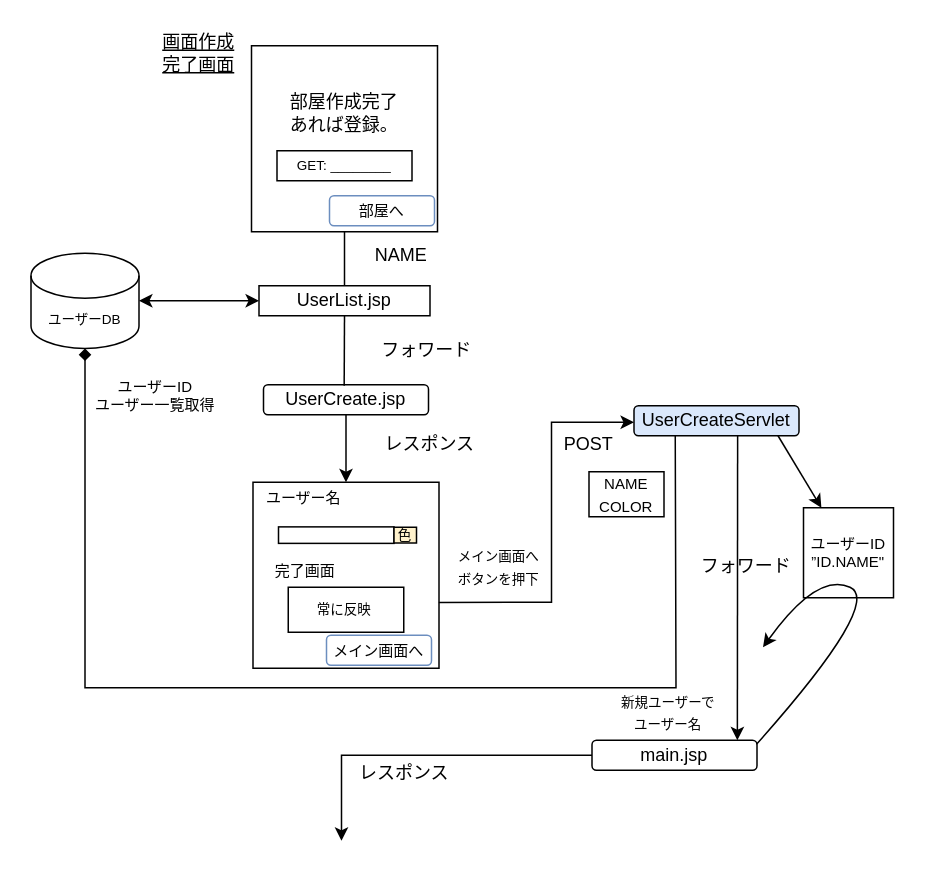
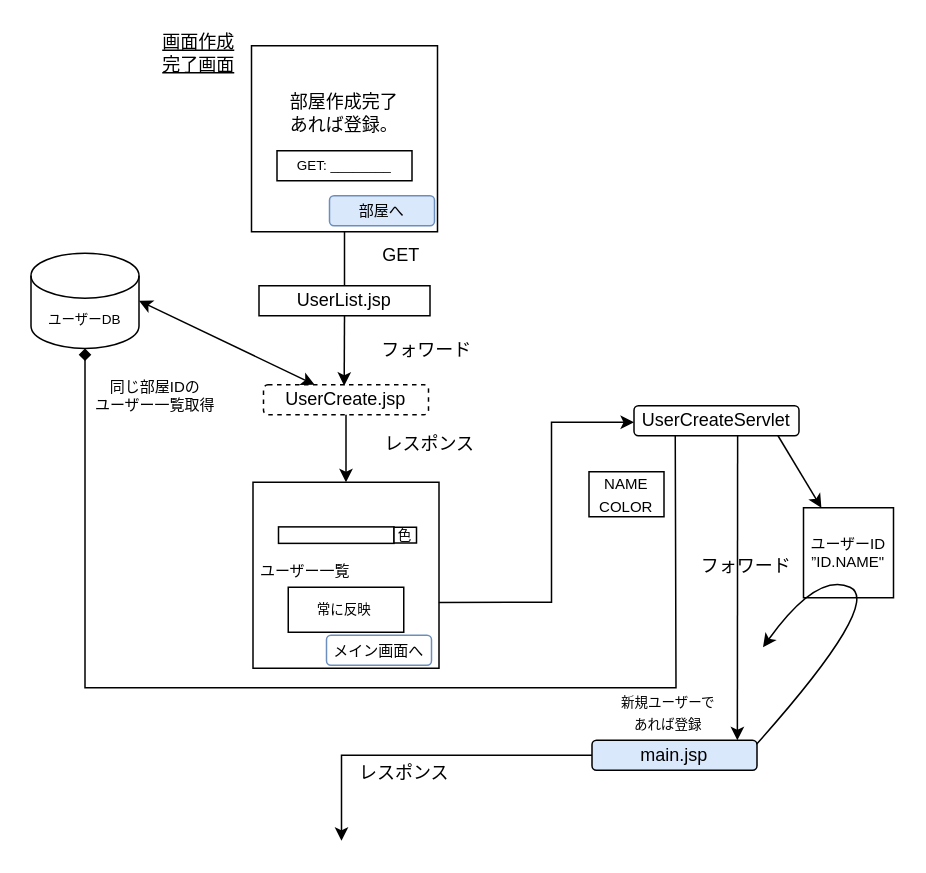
(382, 211) -> (382, 211)
(401, 256) -> (401, 256)
(199, 301) -> (226, 343)
(344, 379) -> (344, 374)
(155, 395) -> (155, 395)
(346, 400) -> (346, 400)
(716, 421) -> (716, 421)
(589, 445) -> none
(304, 497) -> none
(405, 535) -> (405, 535)
(499, 566) -> none
(305, 571) -> (305, 571)
(668, 712) -> (668, 712)
(674, 755) -> (674, 755)
